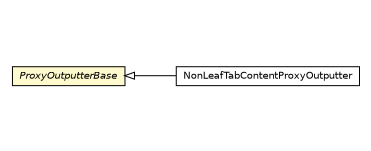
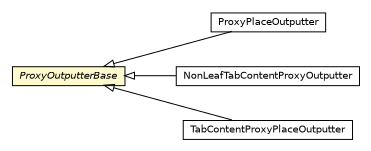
none -> (268, 22)
none -> (268, 129)
